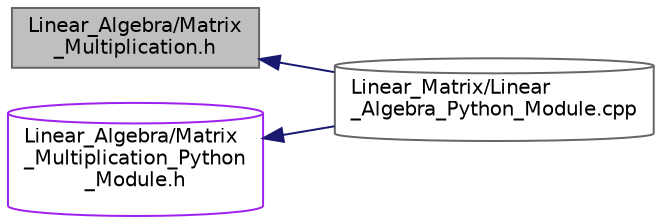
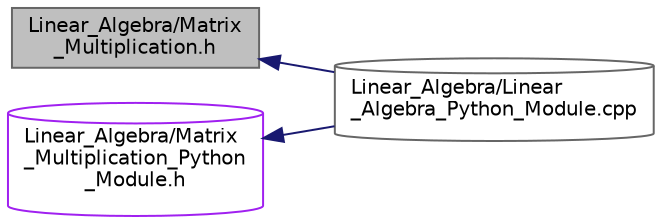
(494, 100) -> (494, 100)
